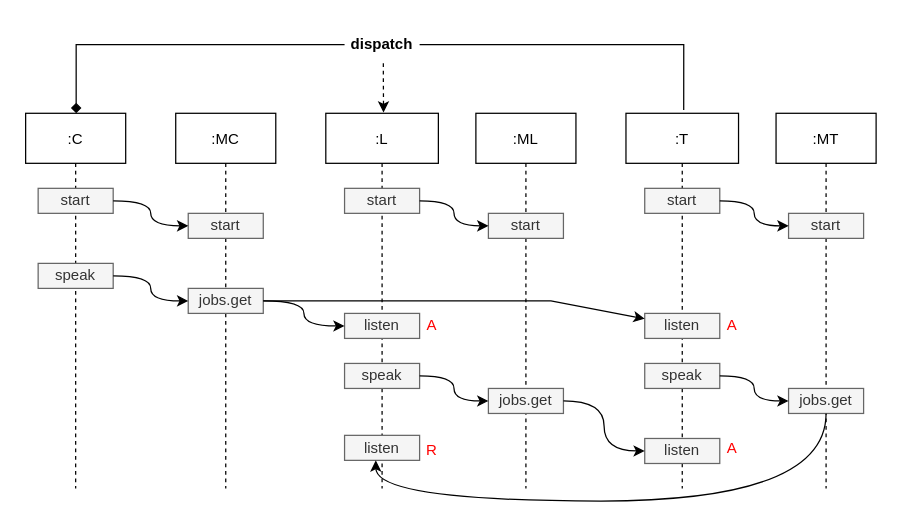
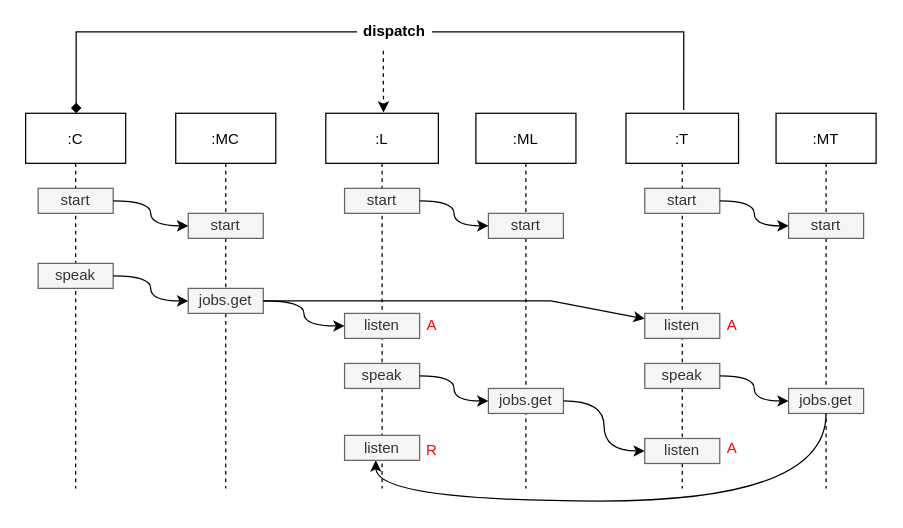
(382, 44) -> (394, 32)
